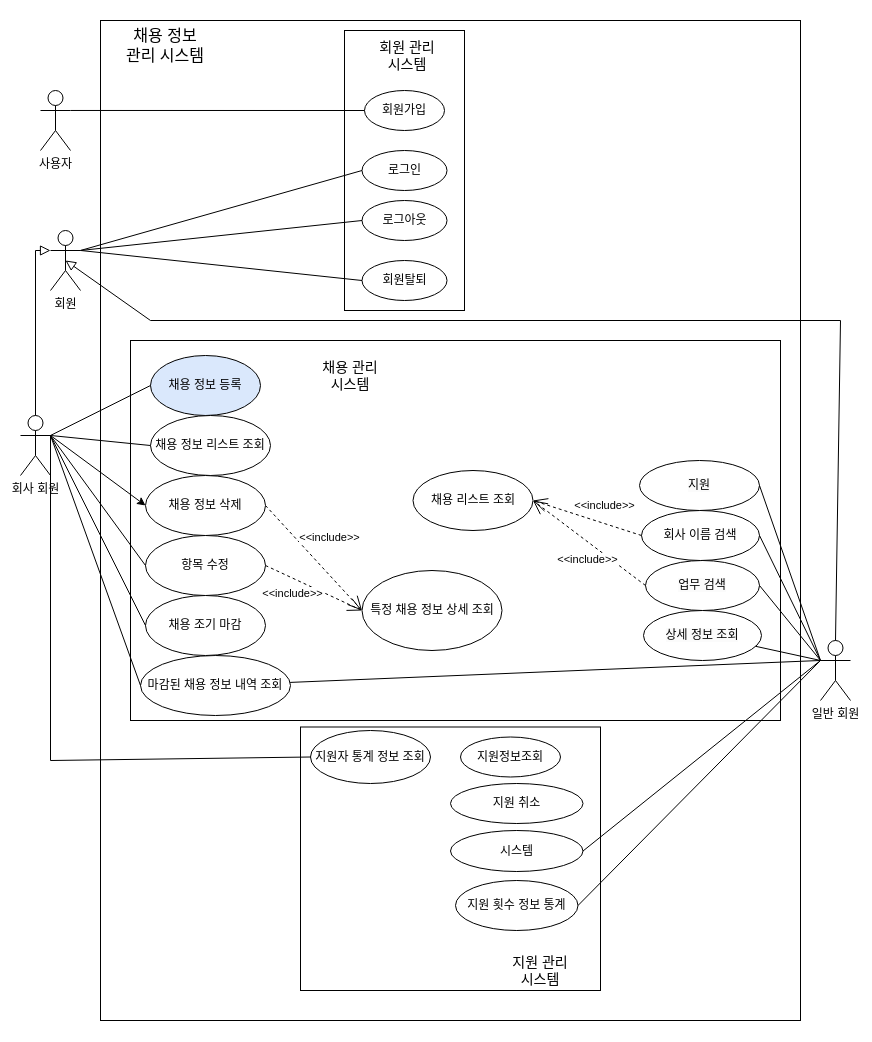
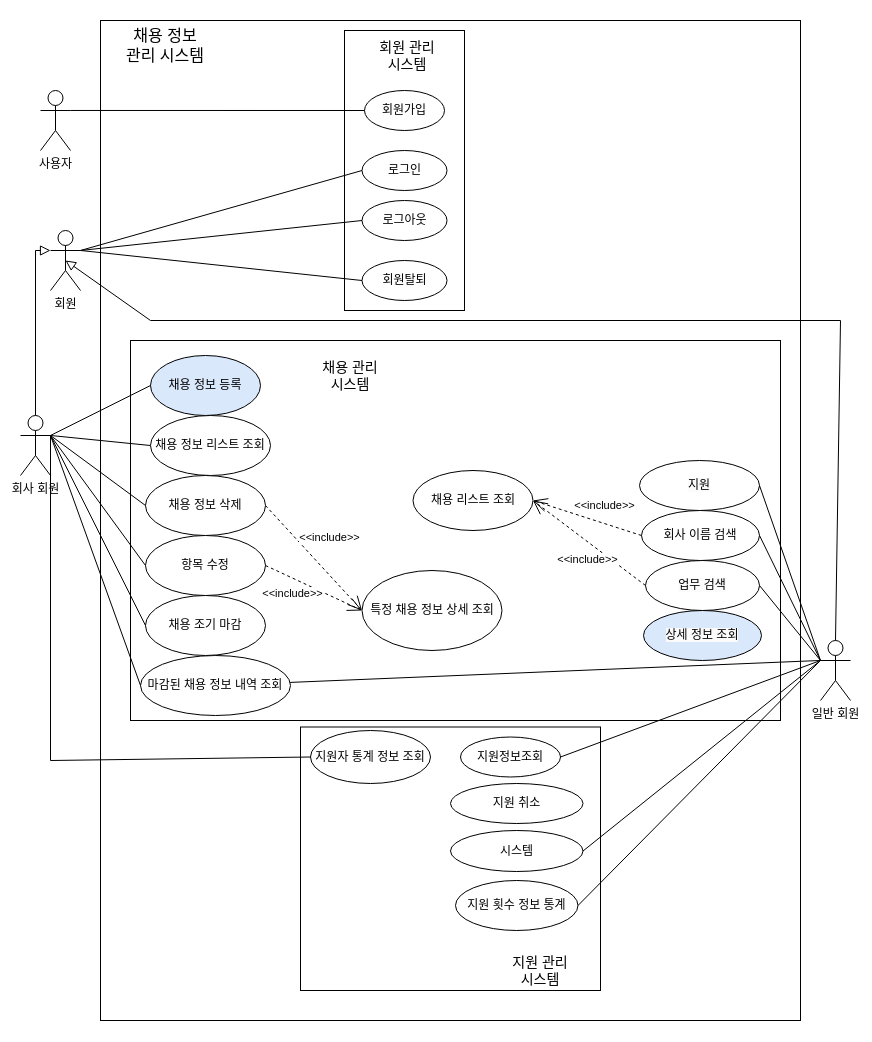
(139, 501) -> (141, 502)
(703, 636) -> (703, 636)
(786, 653) -> (687, 710)
